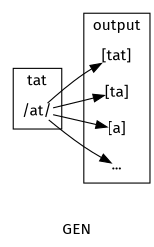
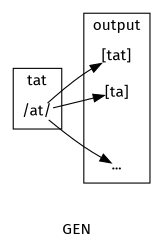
(117, 129) -> none
